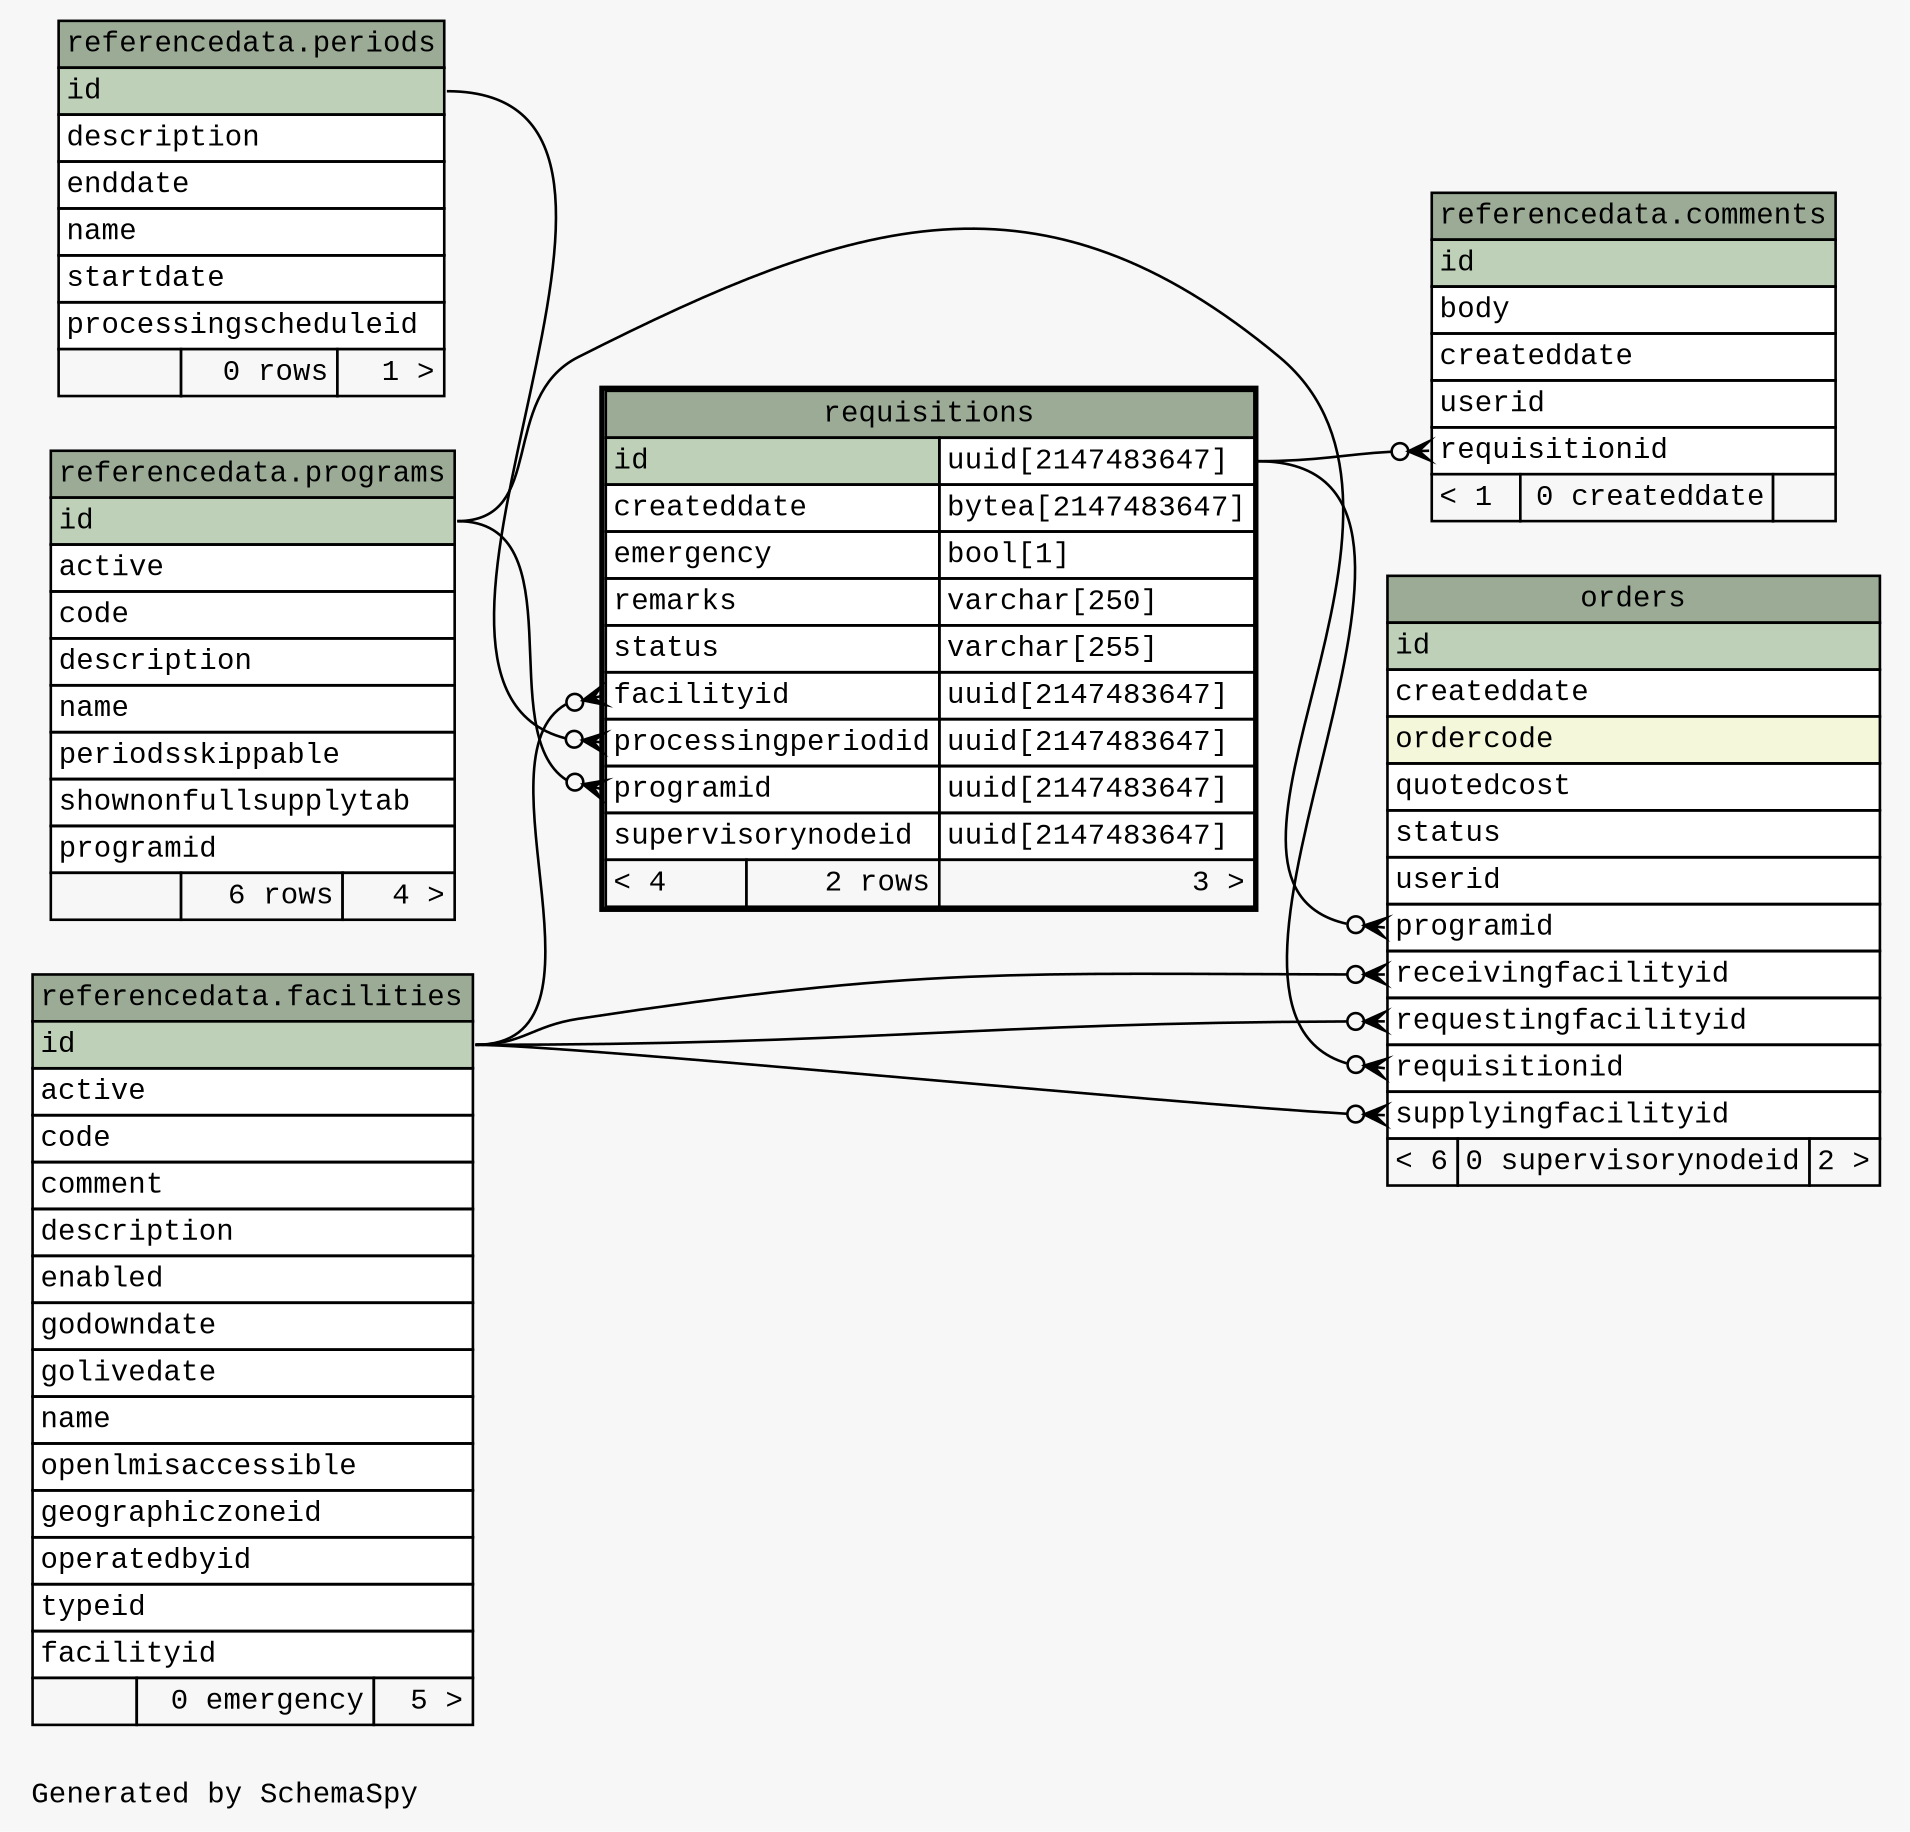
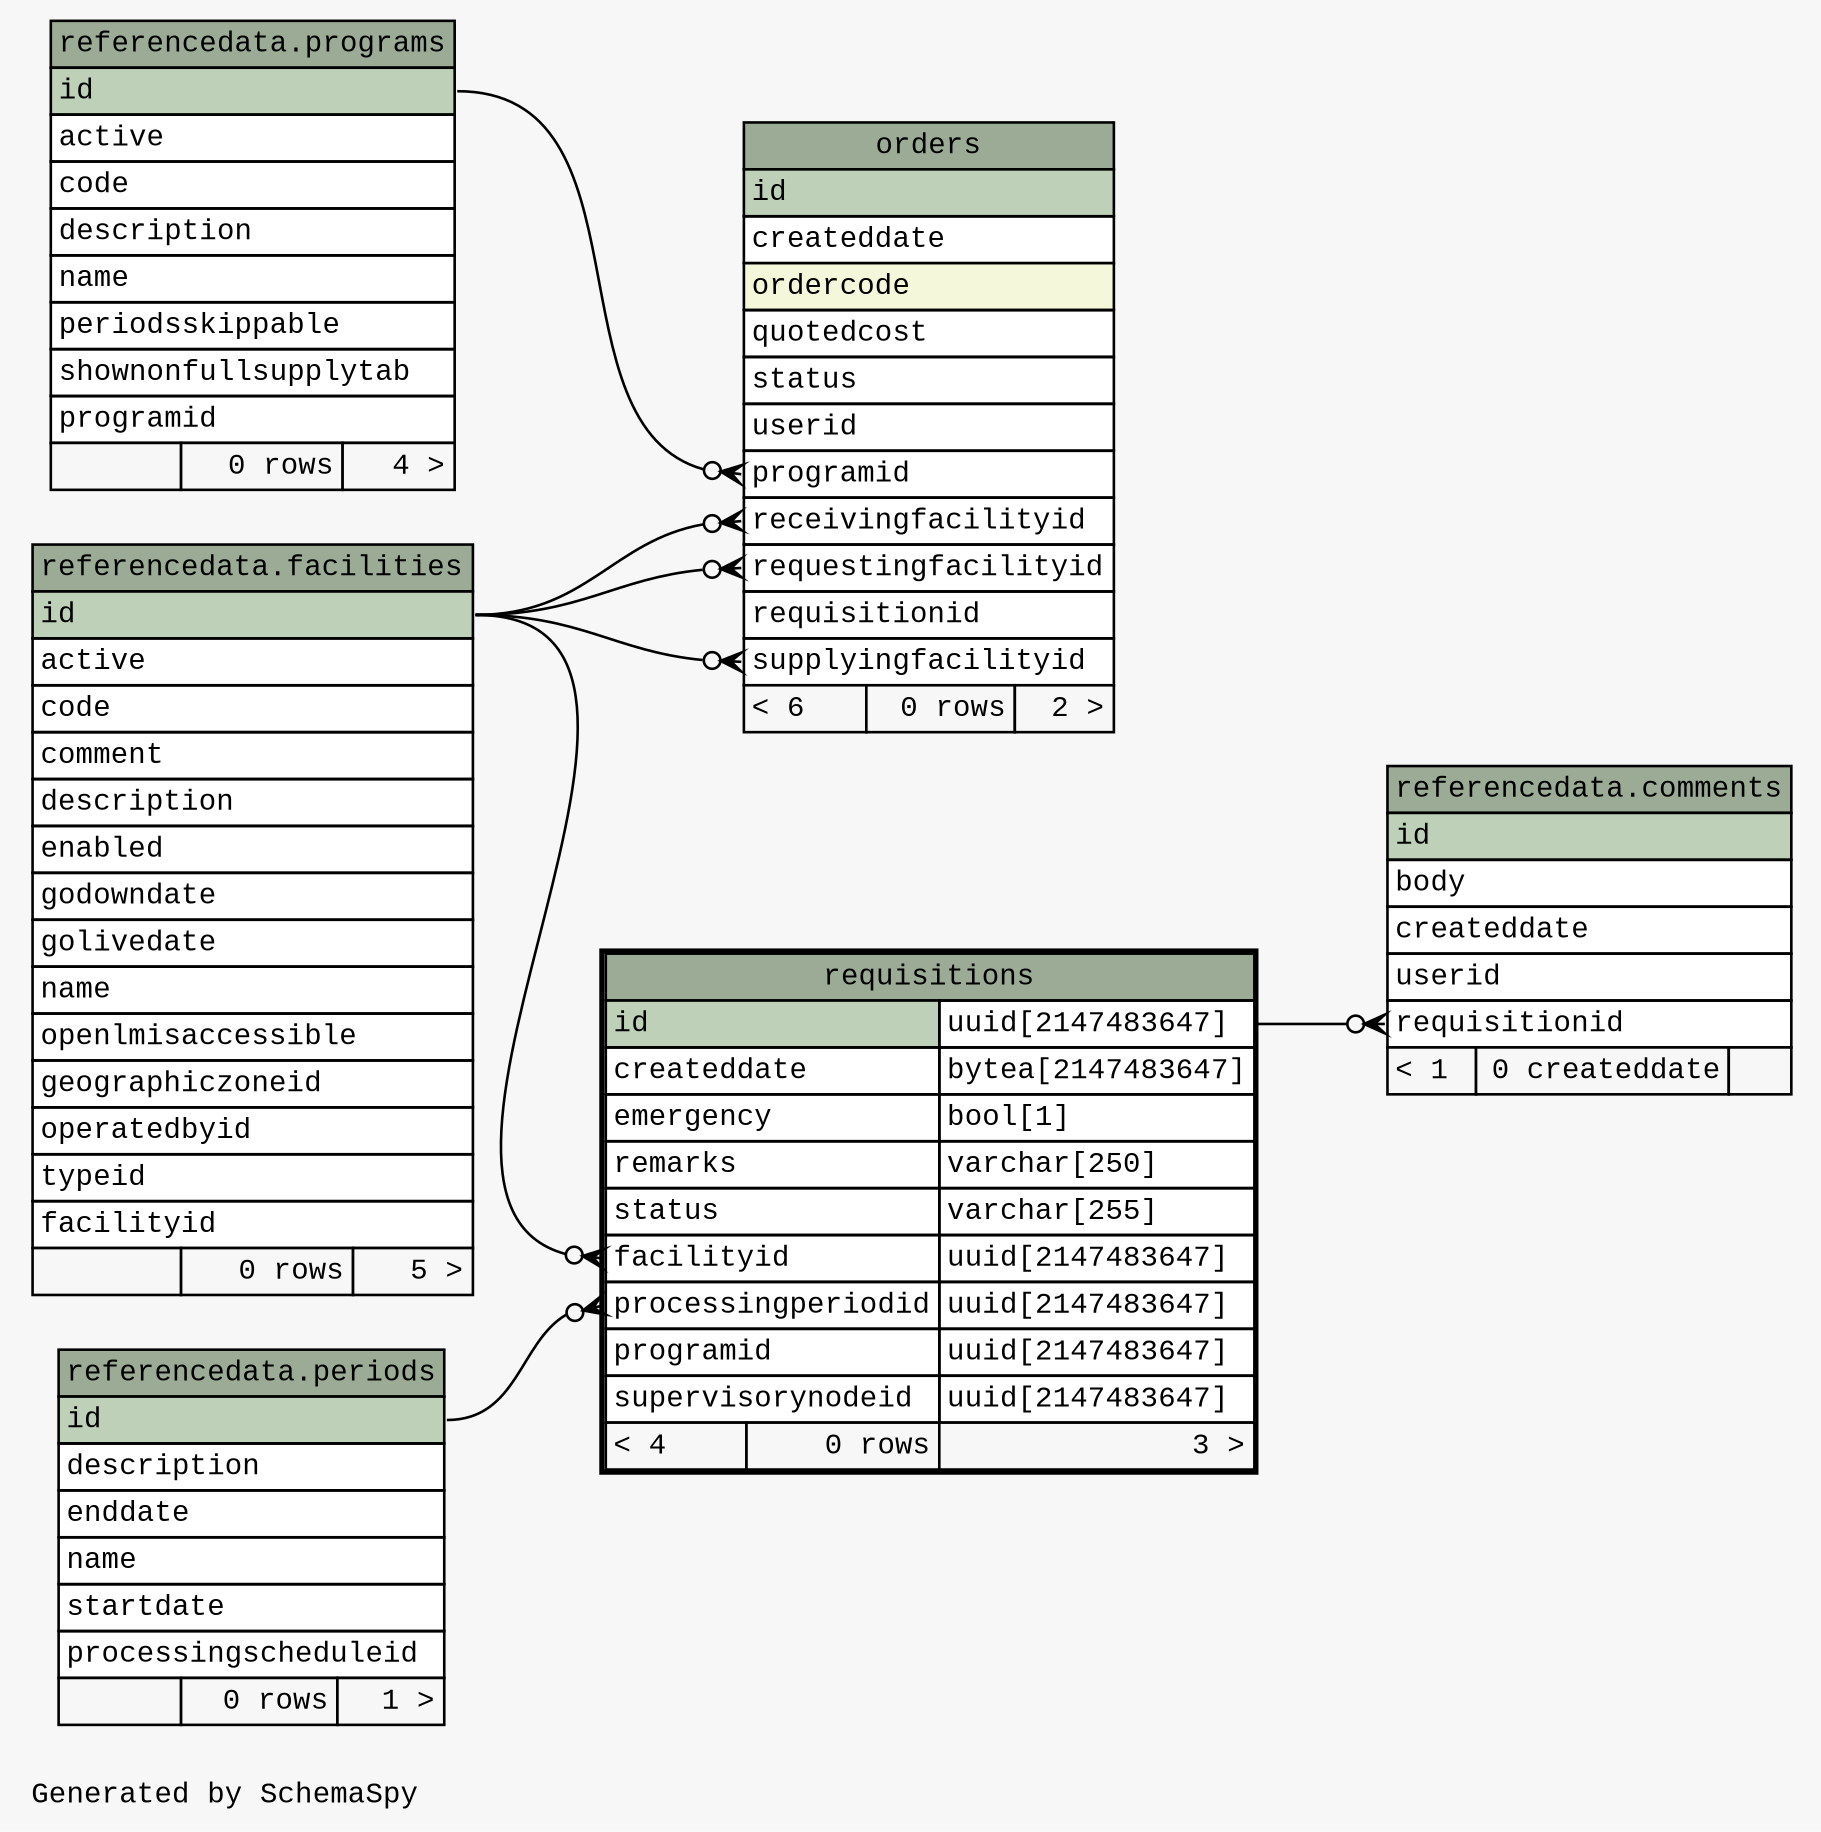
(529, 636) -> none
(1326, 746) -> none
(878, 882) -> (878, 1445)
(281, 895) -> (281, 465)
(1634, 1161) -> (954, 707)
(268, 1700) -> (292, 1270)
